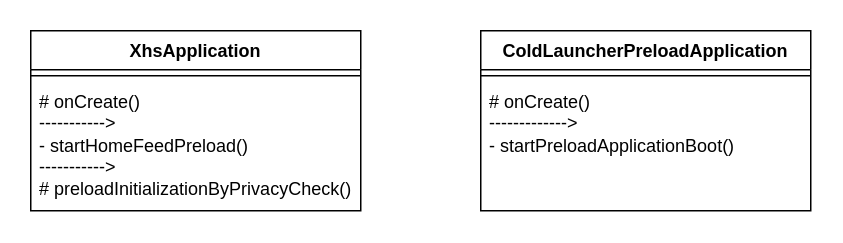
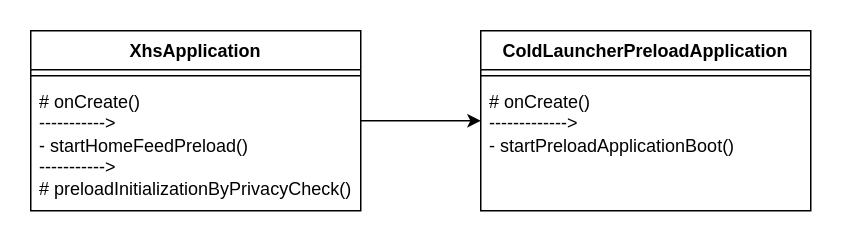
none -> (416, 121)
